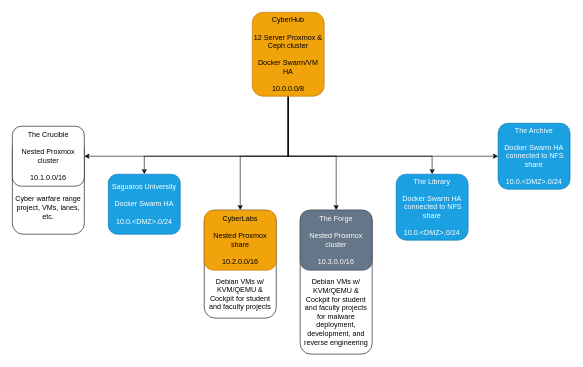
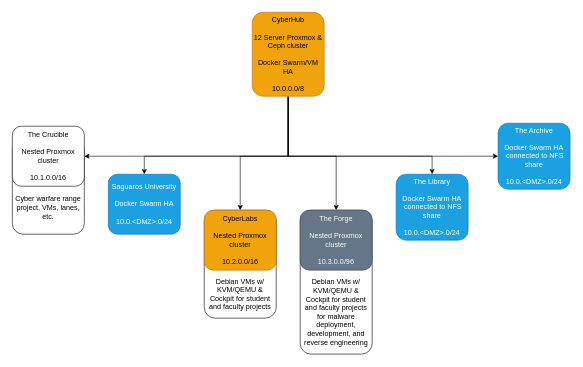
(240, 240) -> (240, 240)
(336, 240) -> (336, 240)
